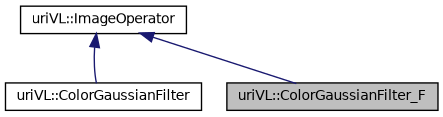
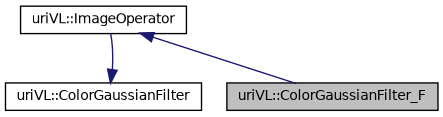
(94, 65) -> (113, 52)
